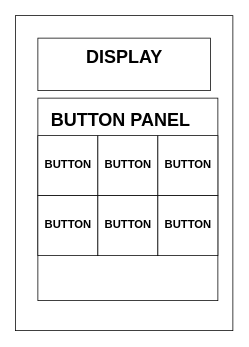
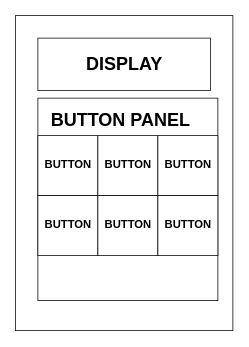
(124, 57) -> (124, 64)
